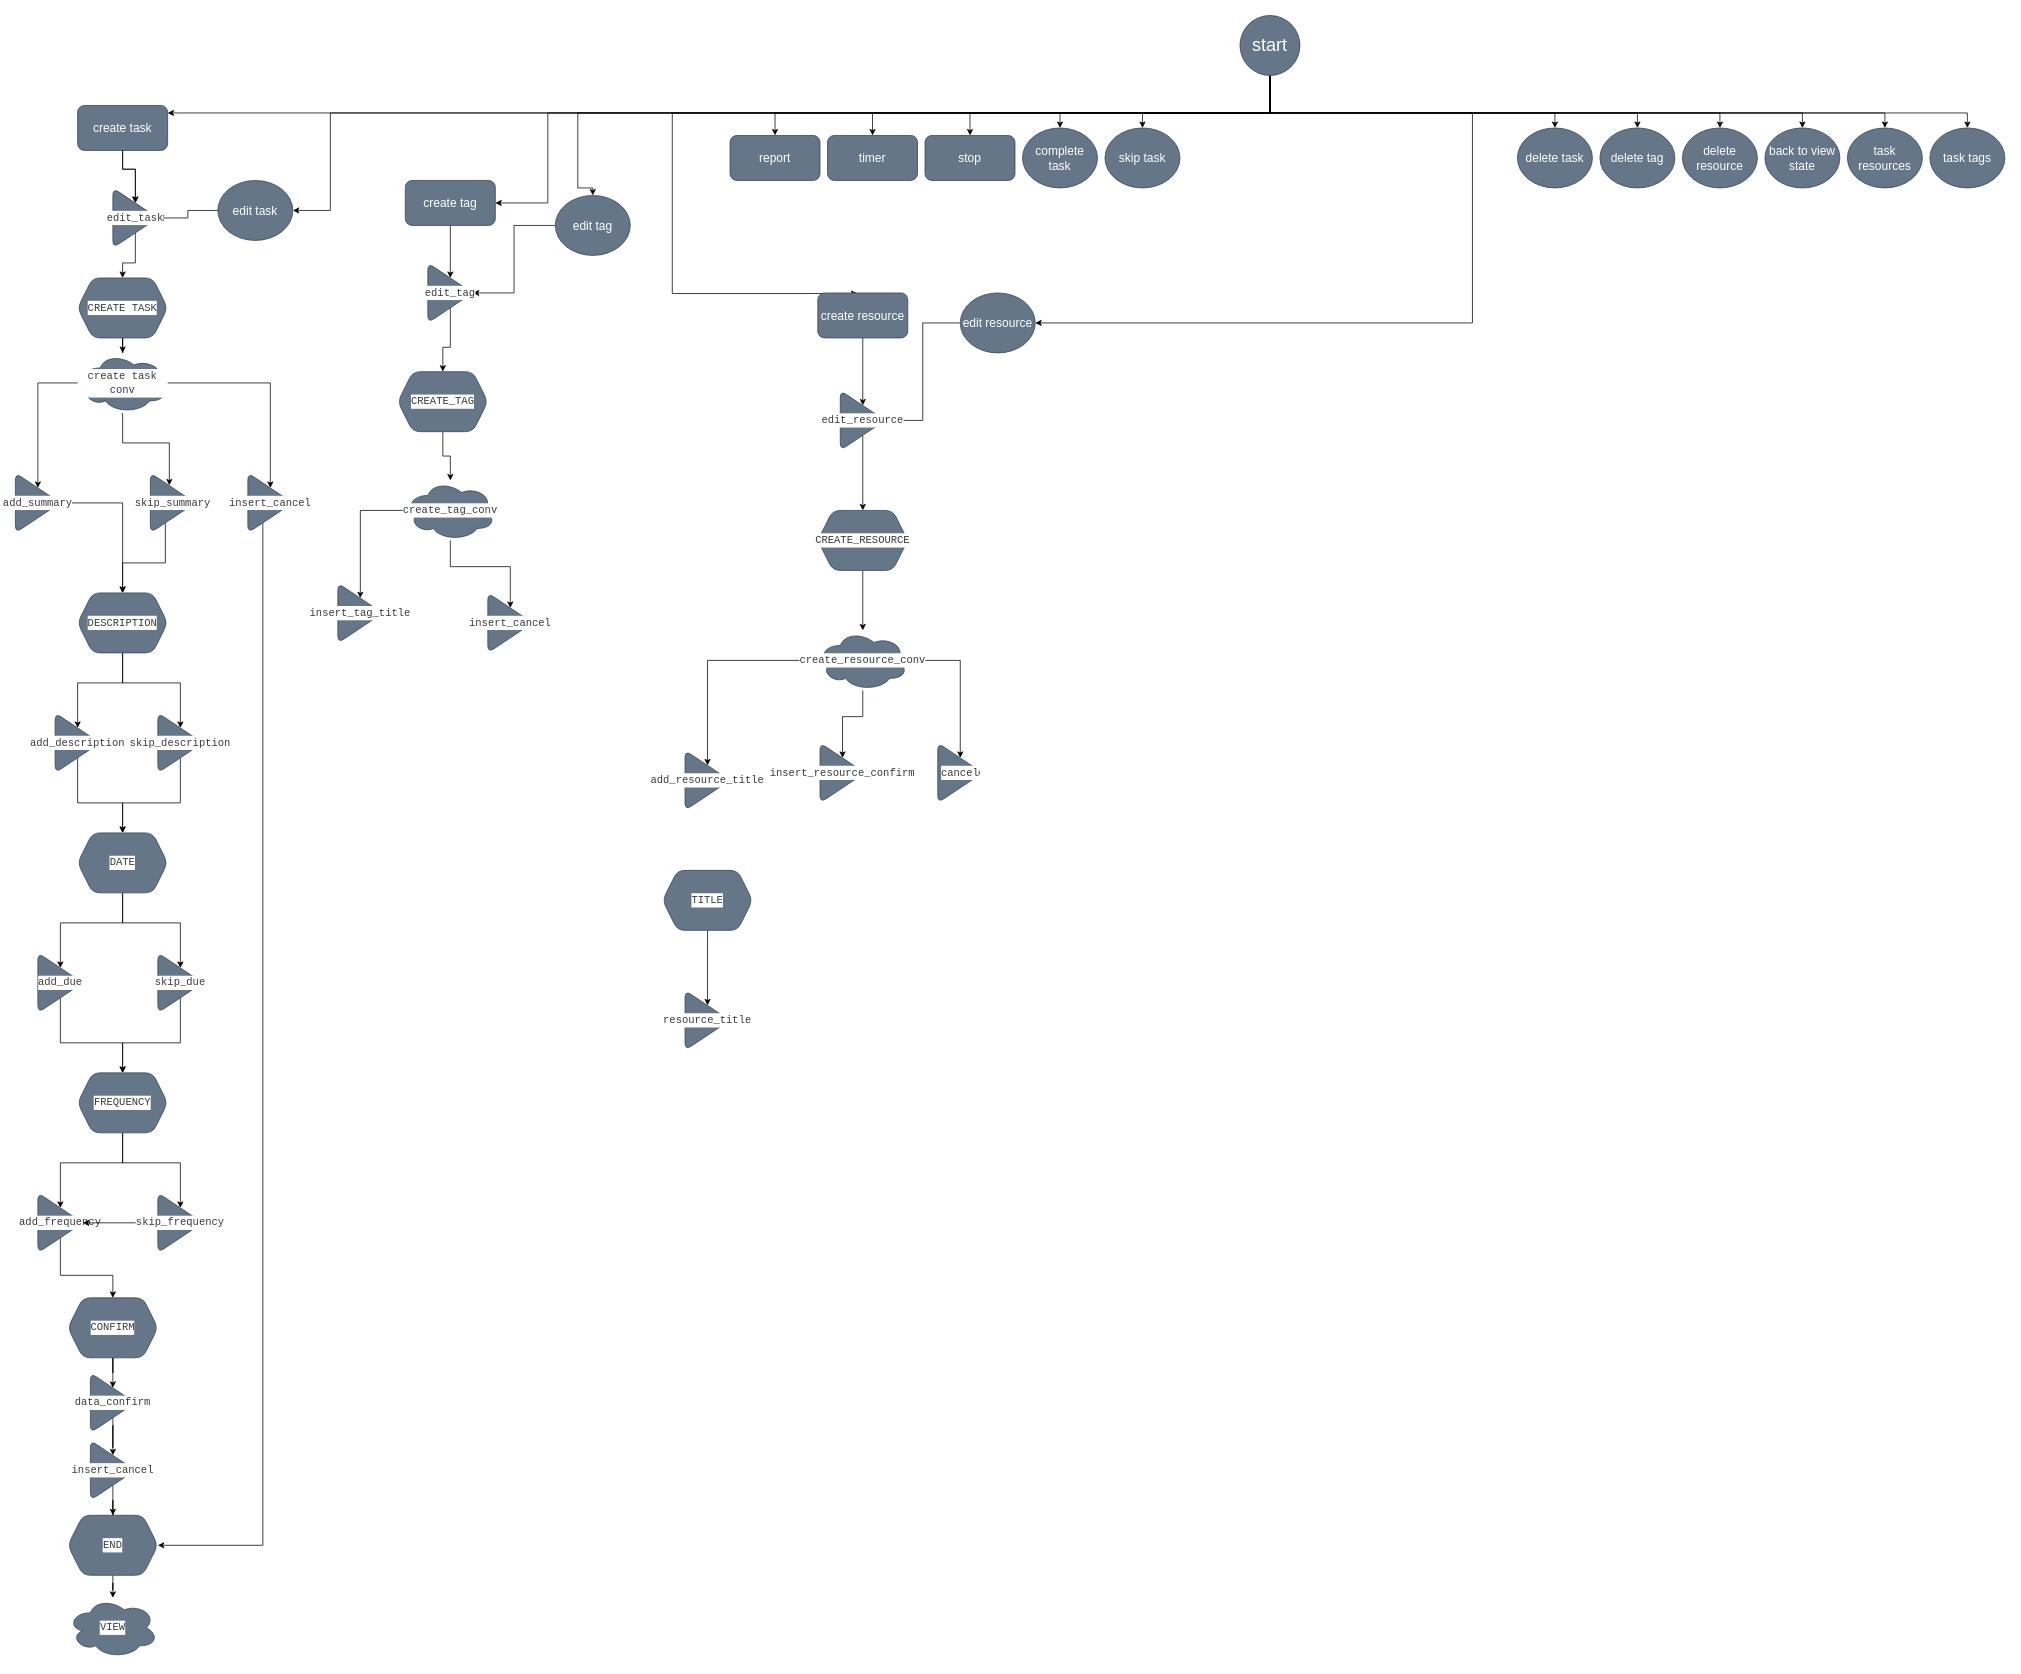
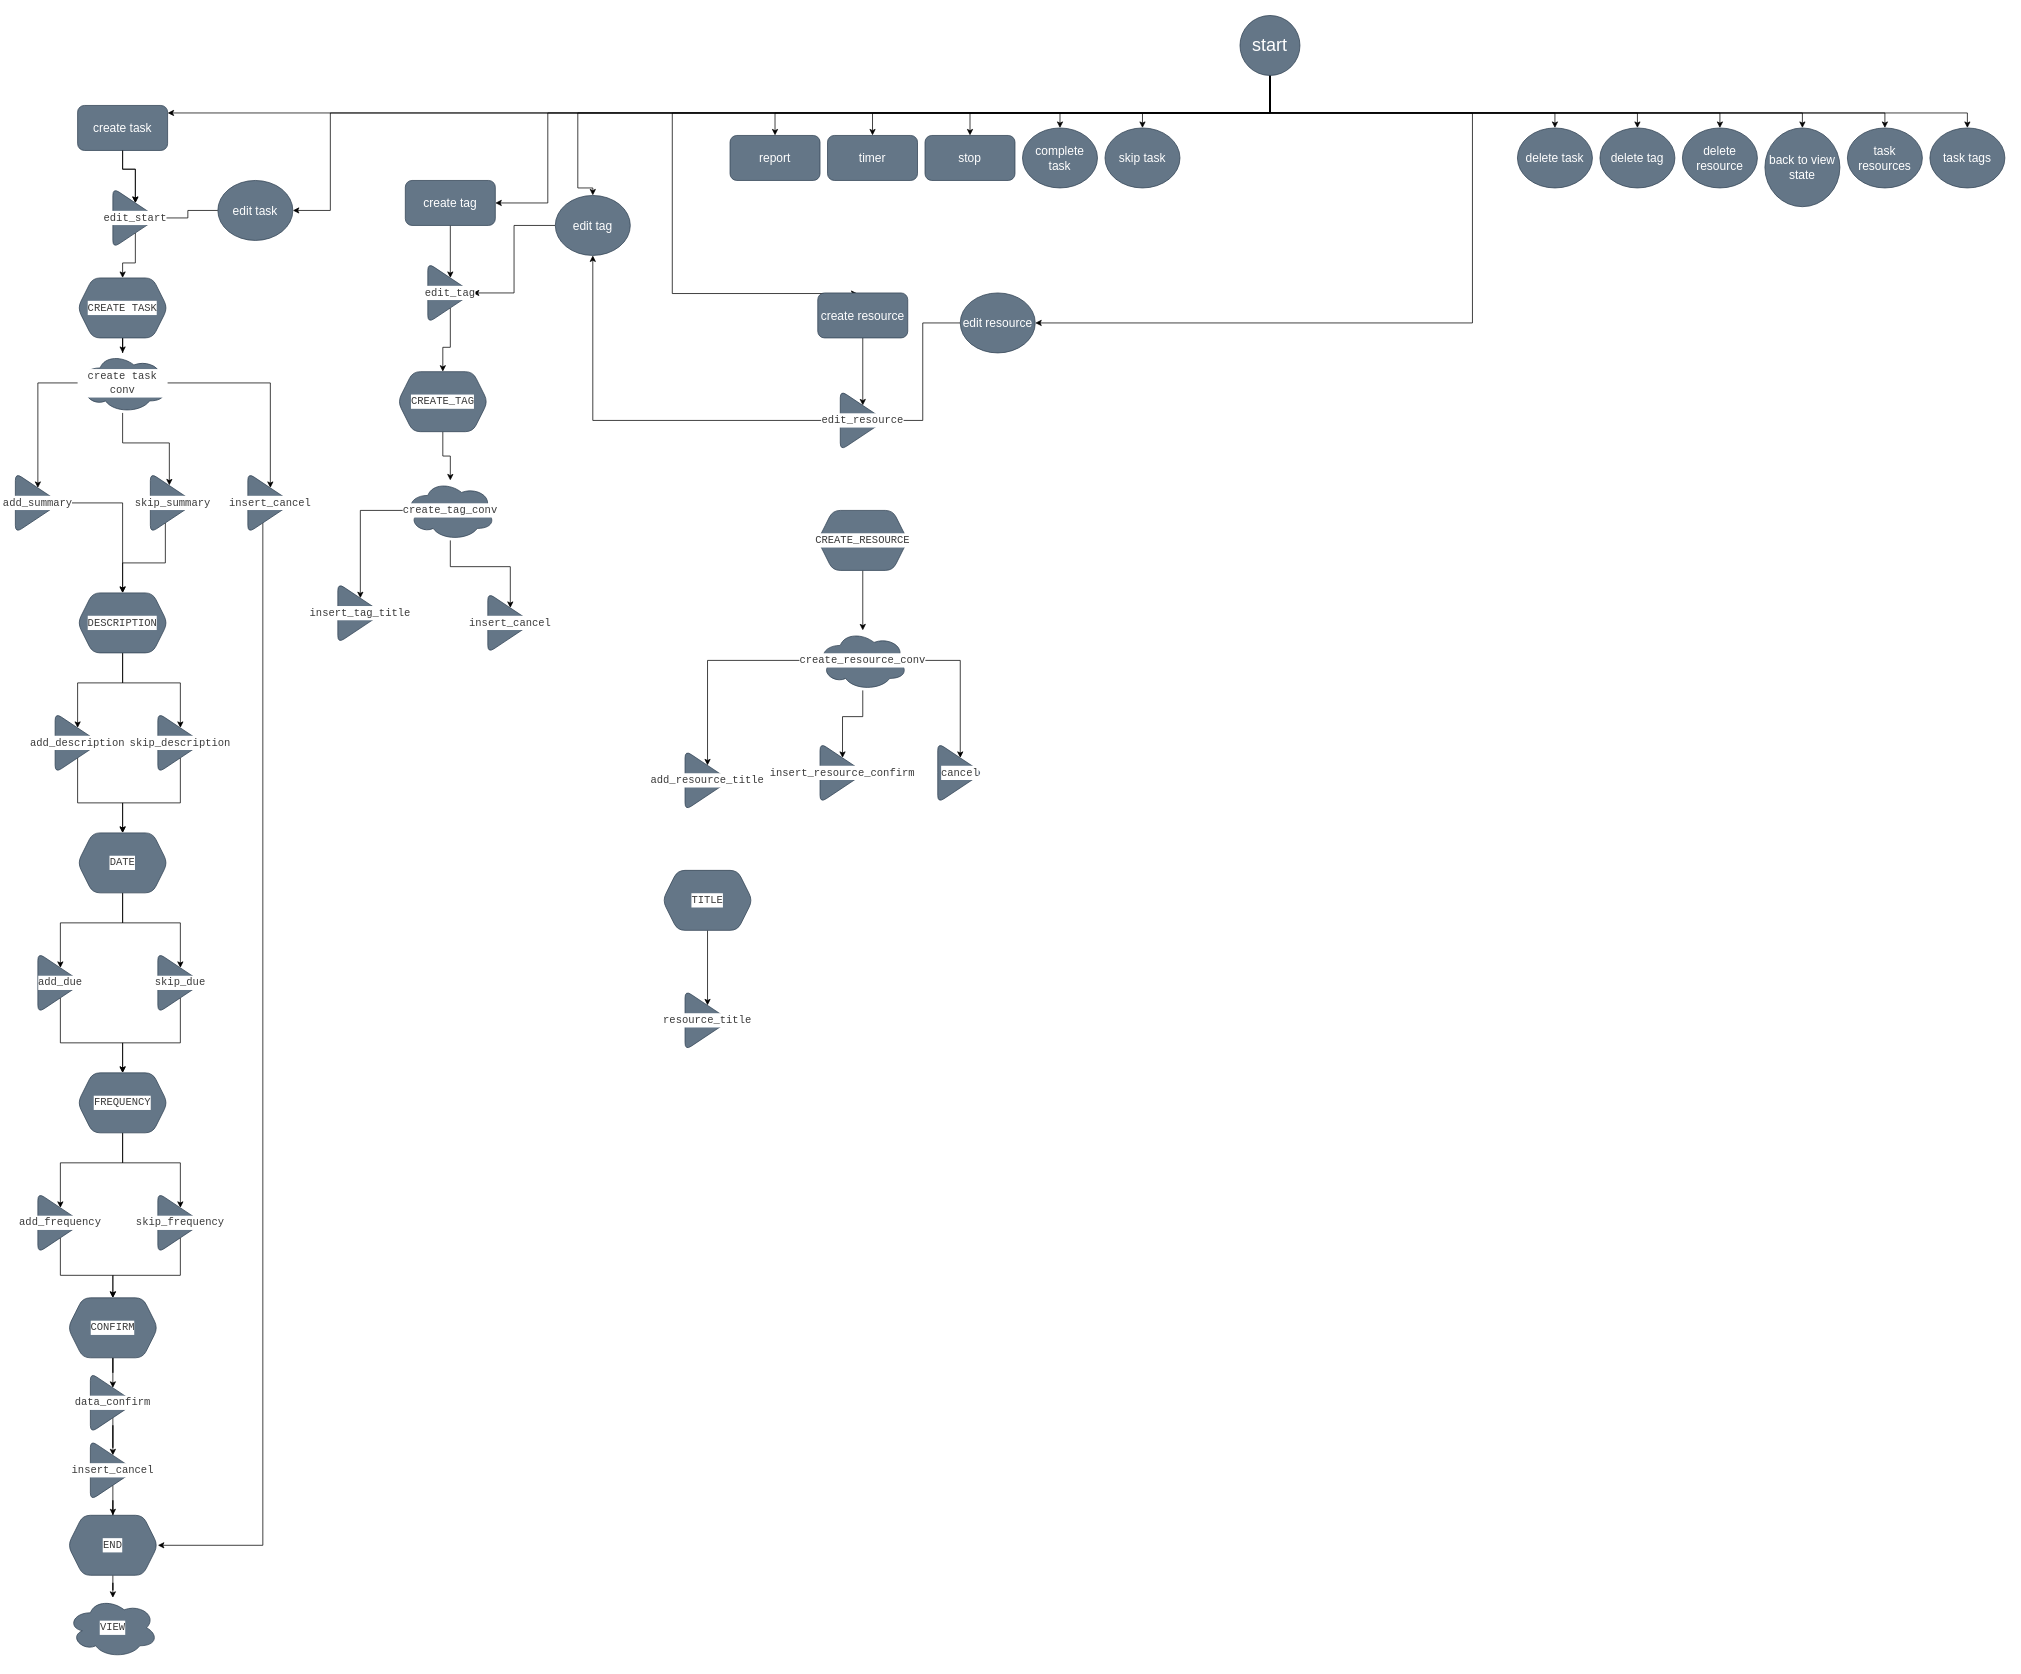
(1803, 158) -> (1803, 167)
(135, 218) -> (135, 218)
(863, 470) -> (628, 420)
(112, 1223) -> (166, 1275)
